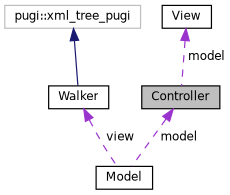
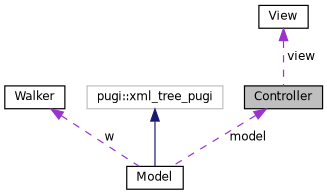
(205, 57) -> (300, 57)
(76, 63) -> (155, 144)
(119, 138) -> (108, 138)
